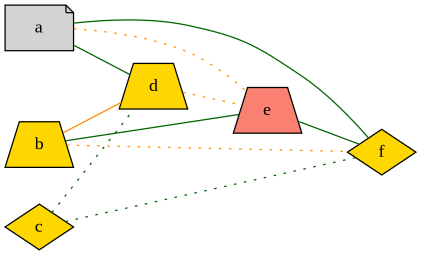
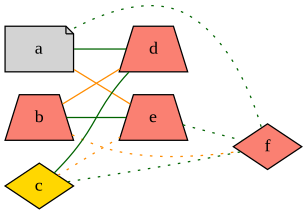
(237, 39) -> (195, 20)
(166, 44) -> (105, 89)
(153, 86) -> (153, 49)
(212, 99) -> (89, 156)
(329, 133) -> (213, 133)
(39, 145) -> (39, 118)
(382, 152) -> (268, 147)
(93, 161) -> (91, 126)
